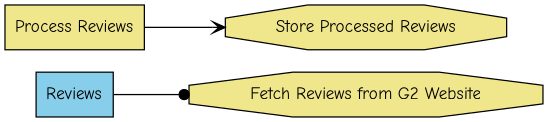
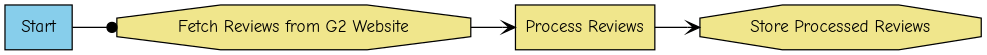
none -> (487, 27)
(75, 95) -> (39, 27)
